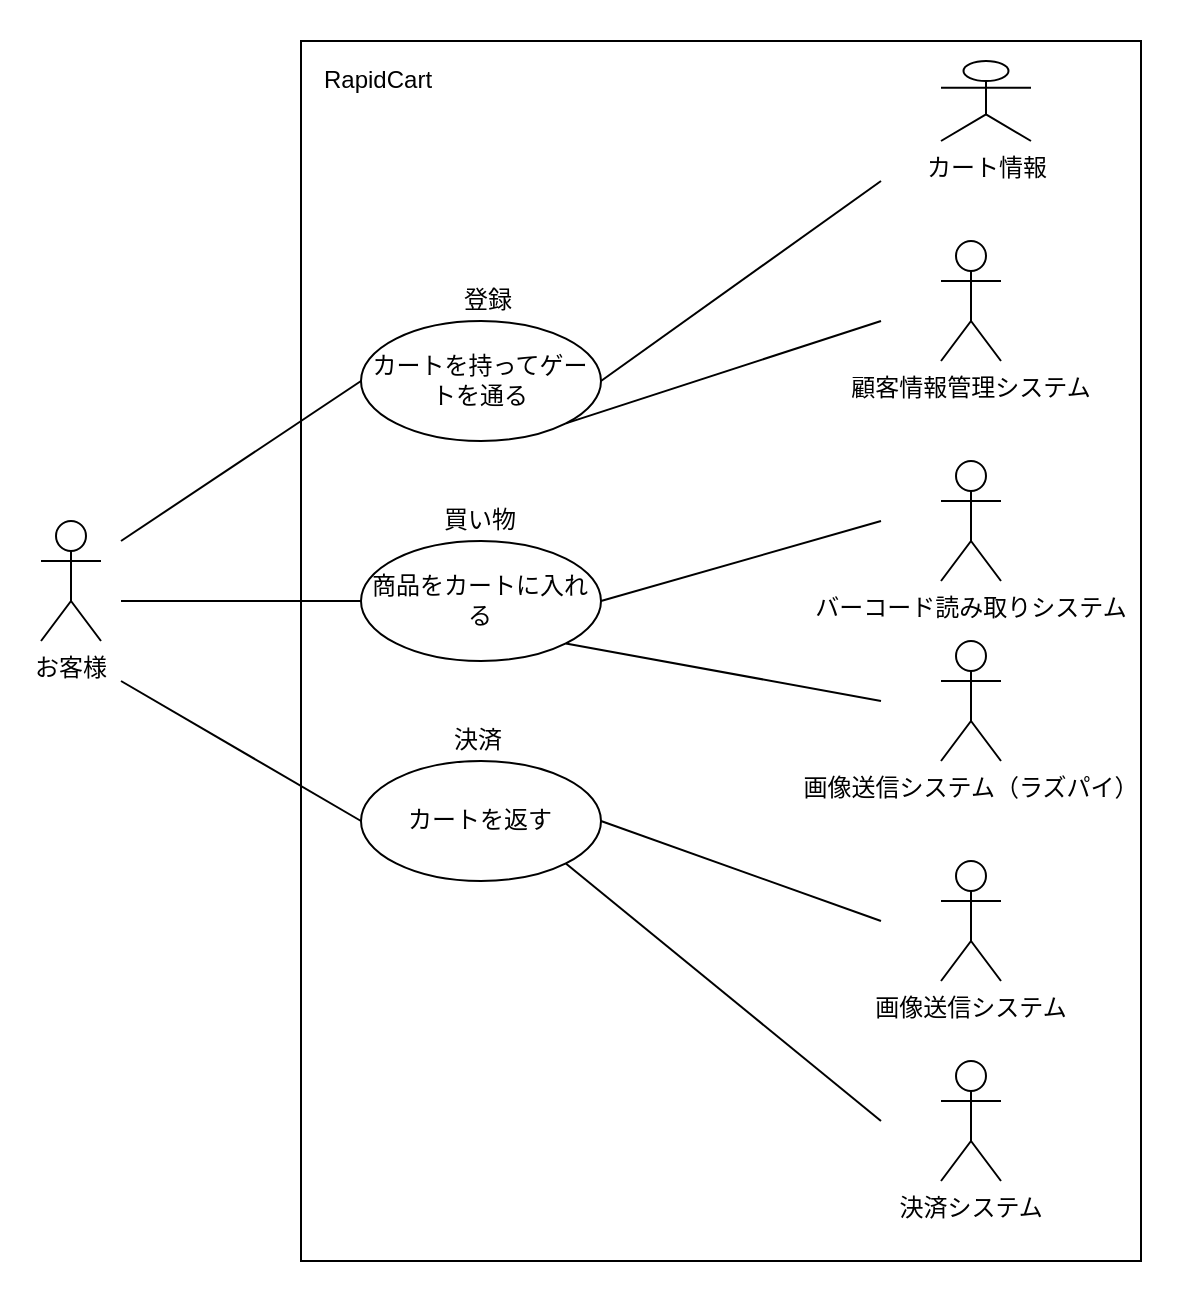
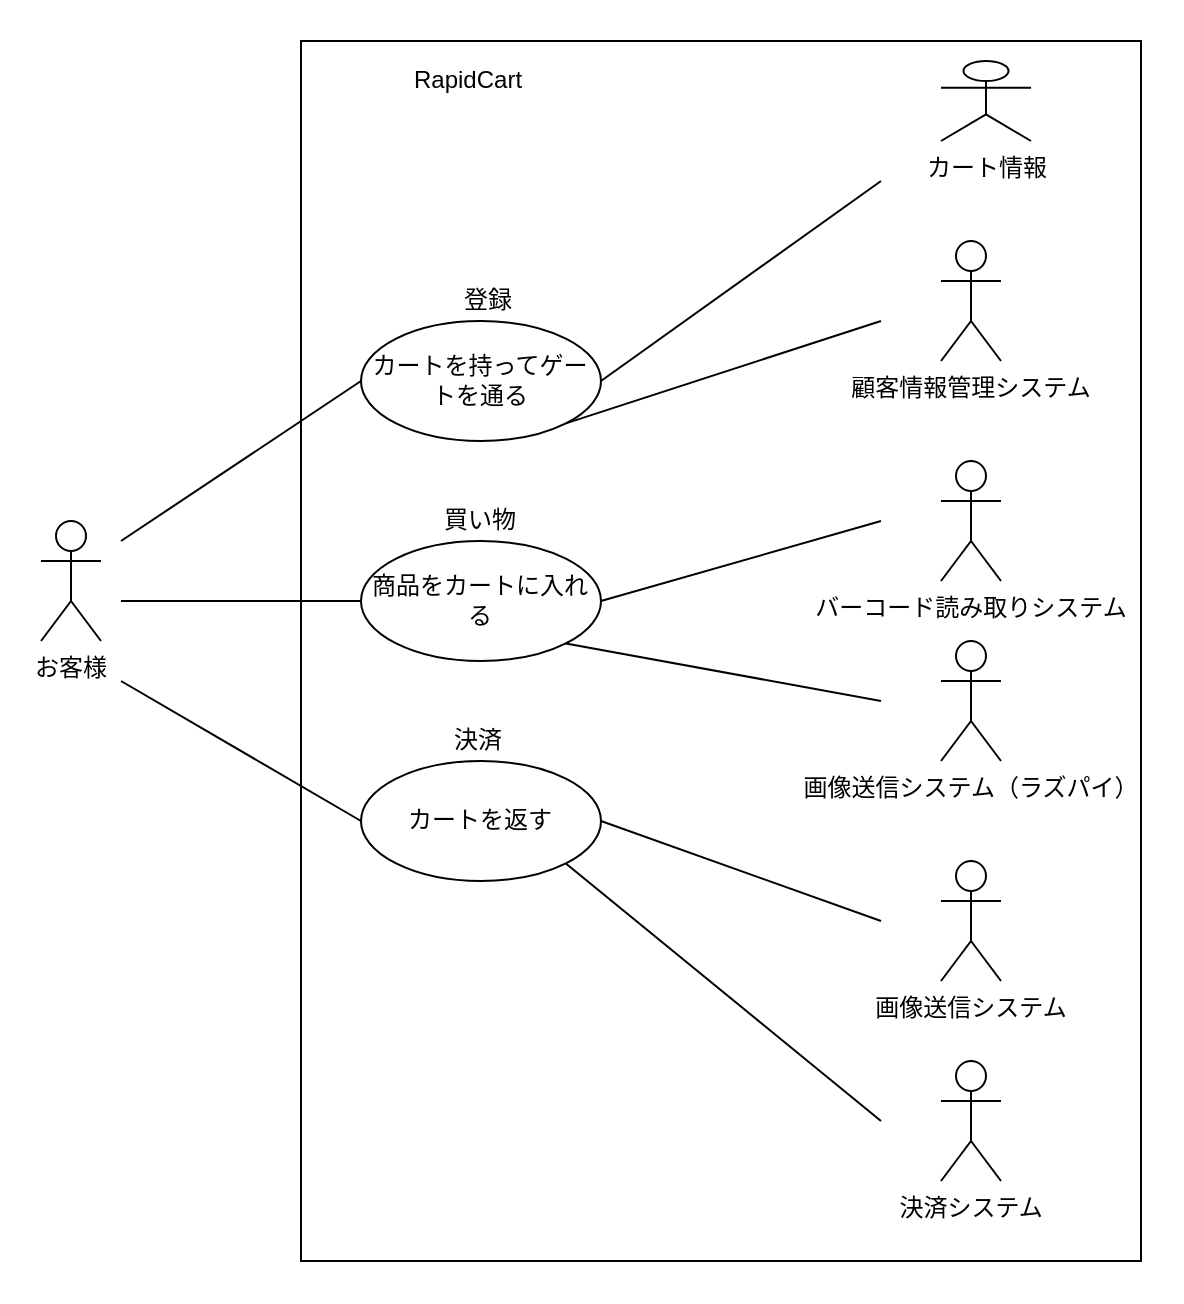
(391, 81) -> (481, 81)
